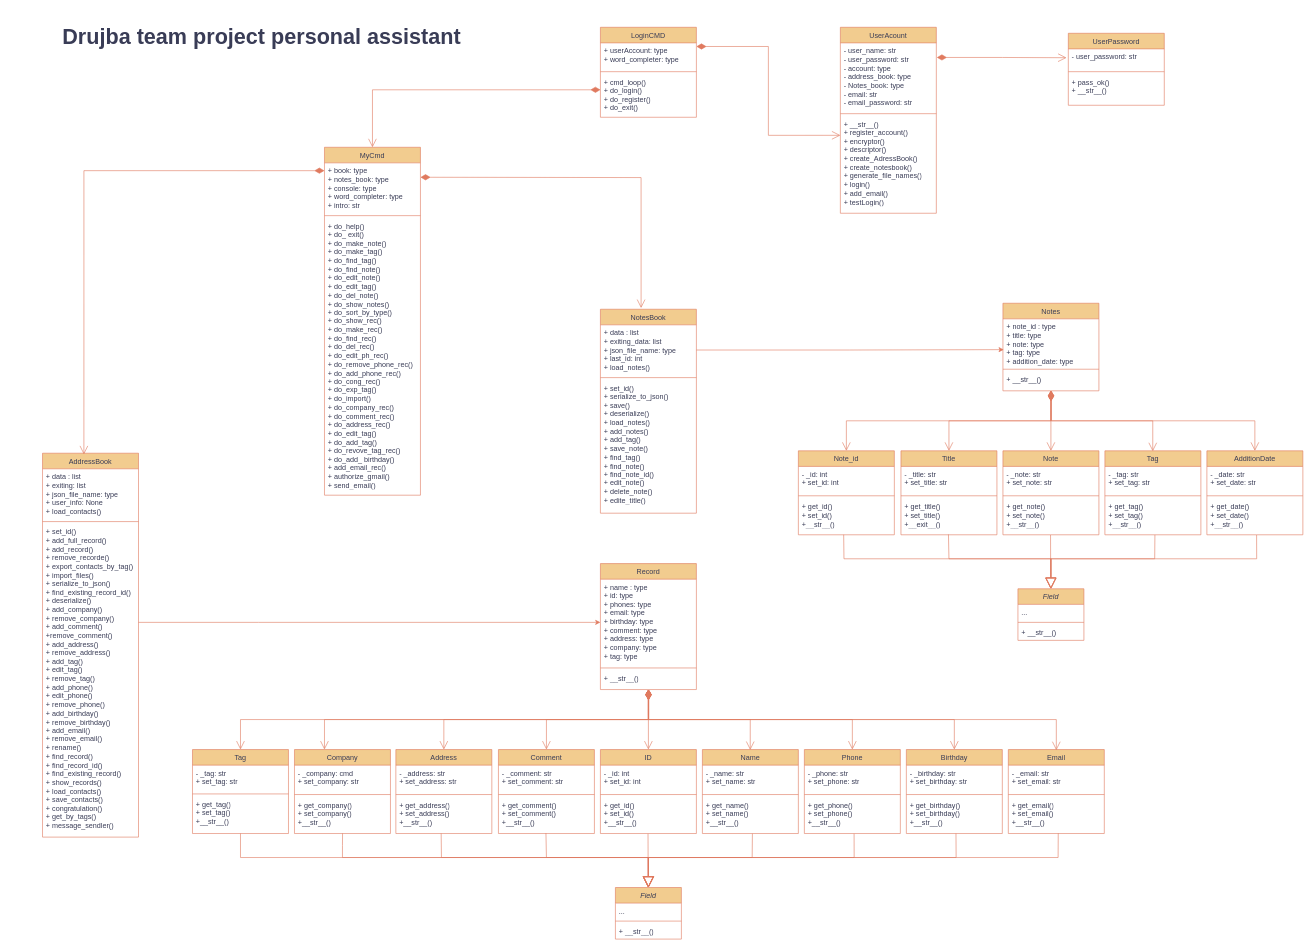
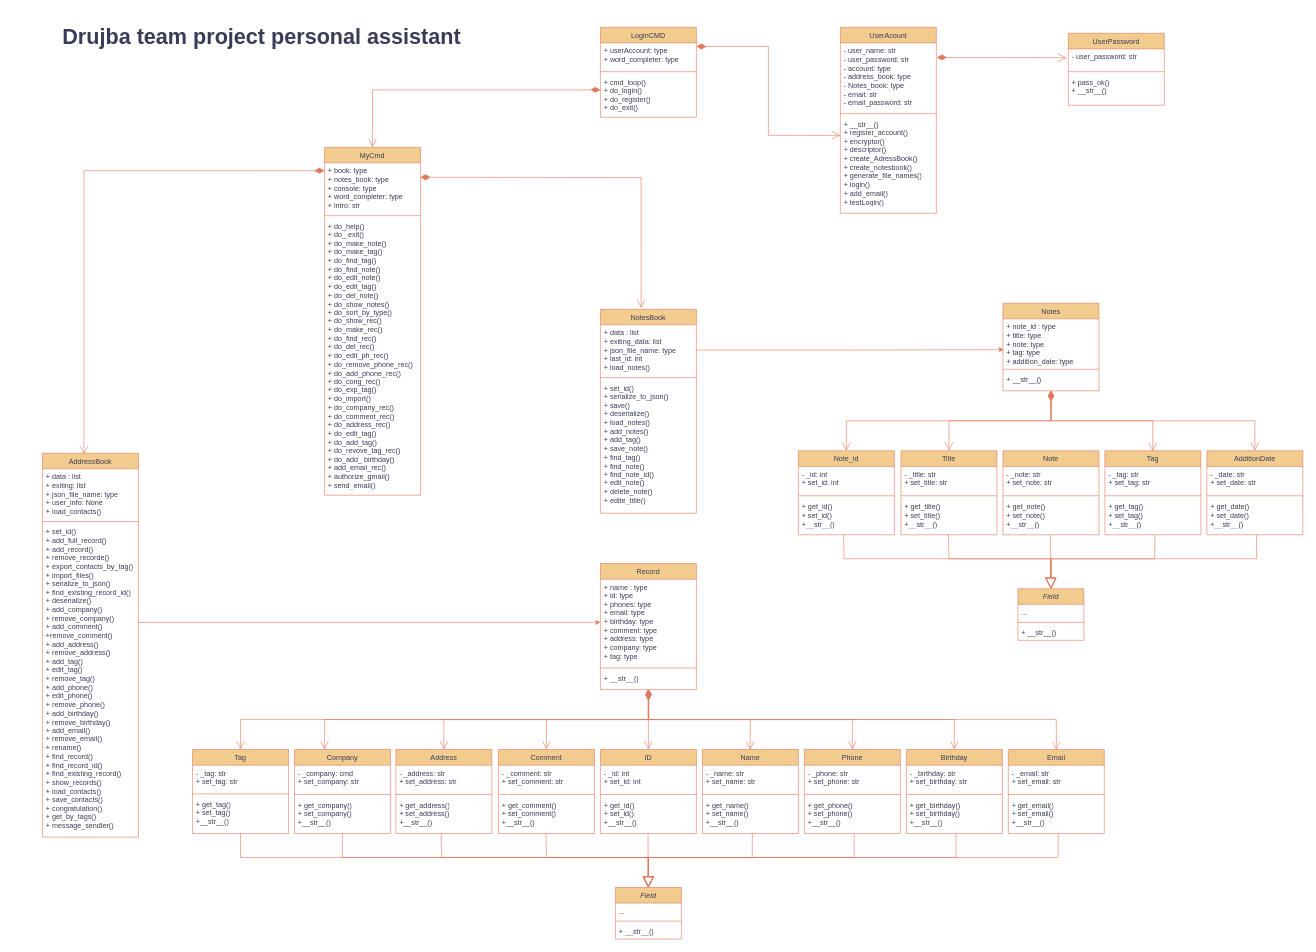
(1051, 436) -> none
(928, 516) -> (928, 516)
